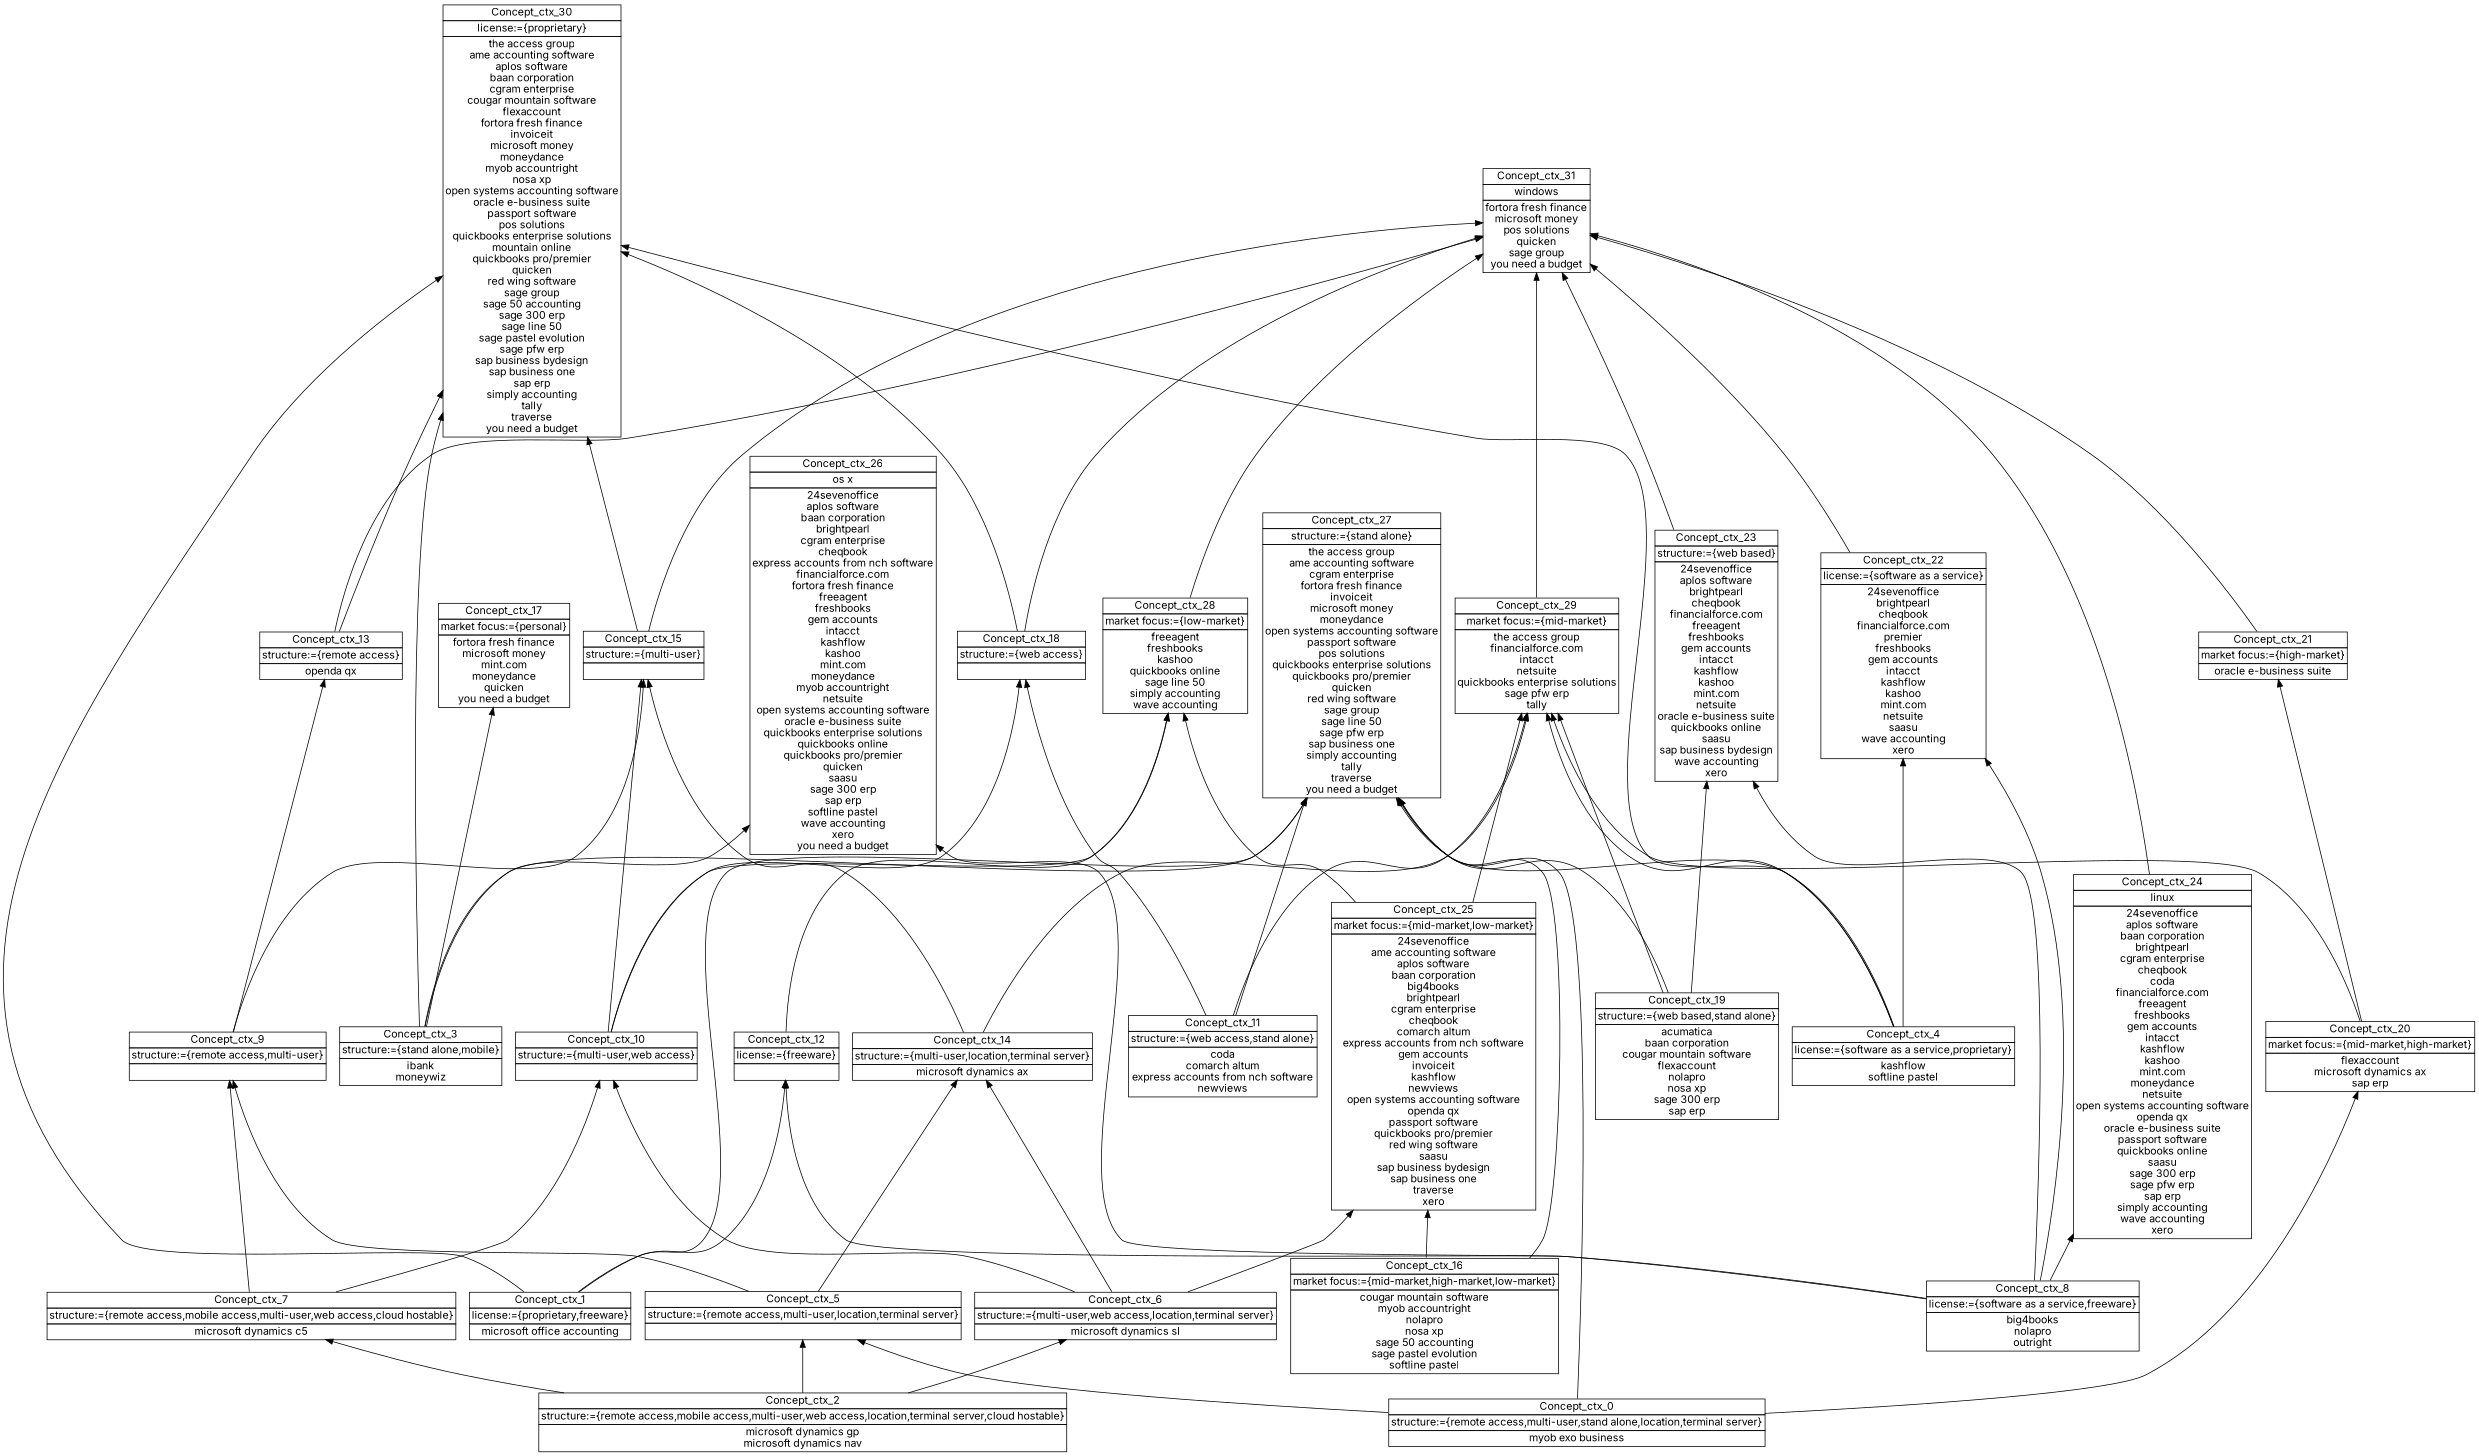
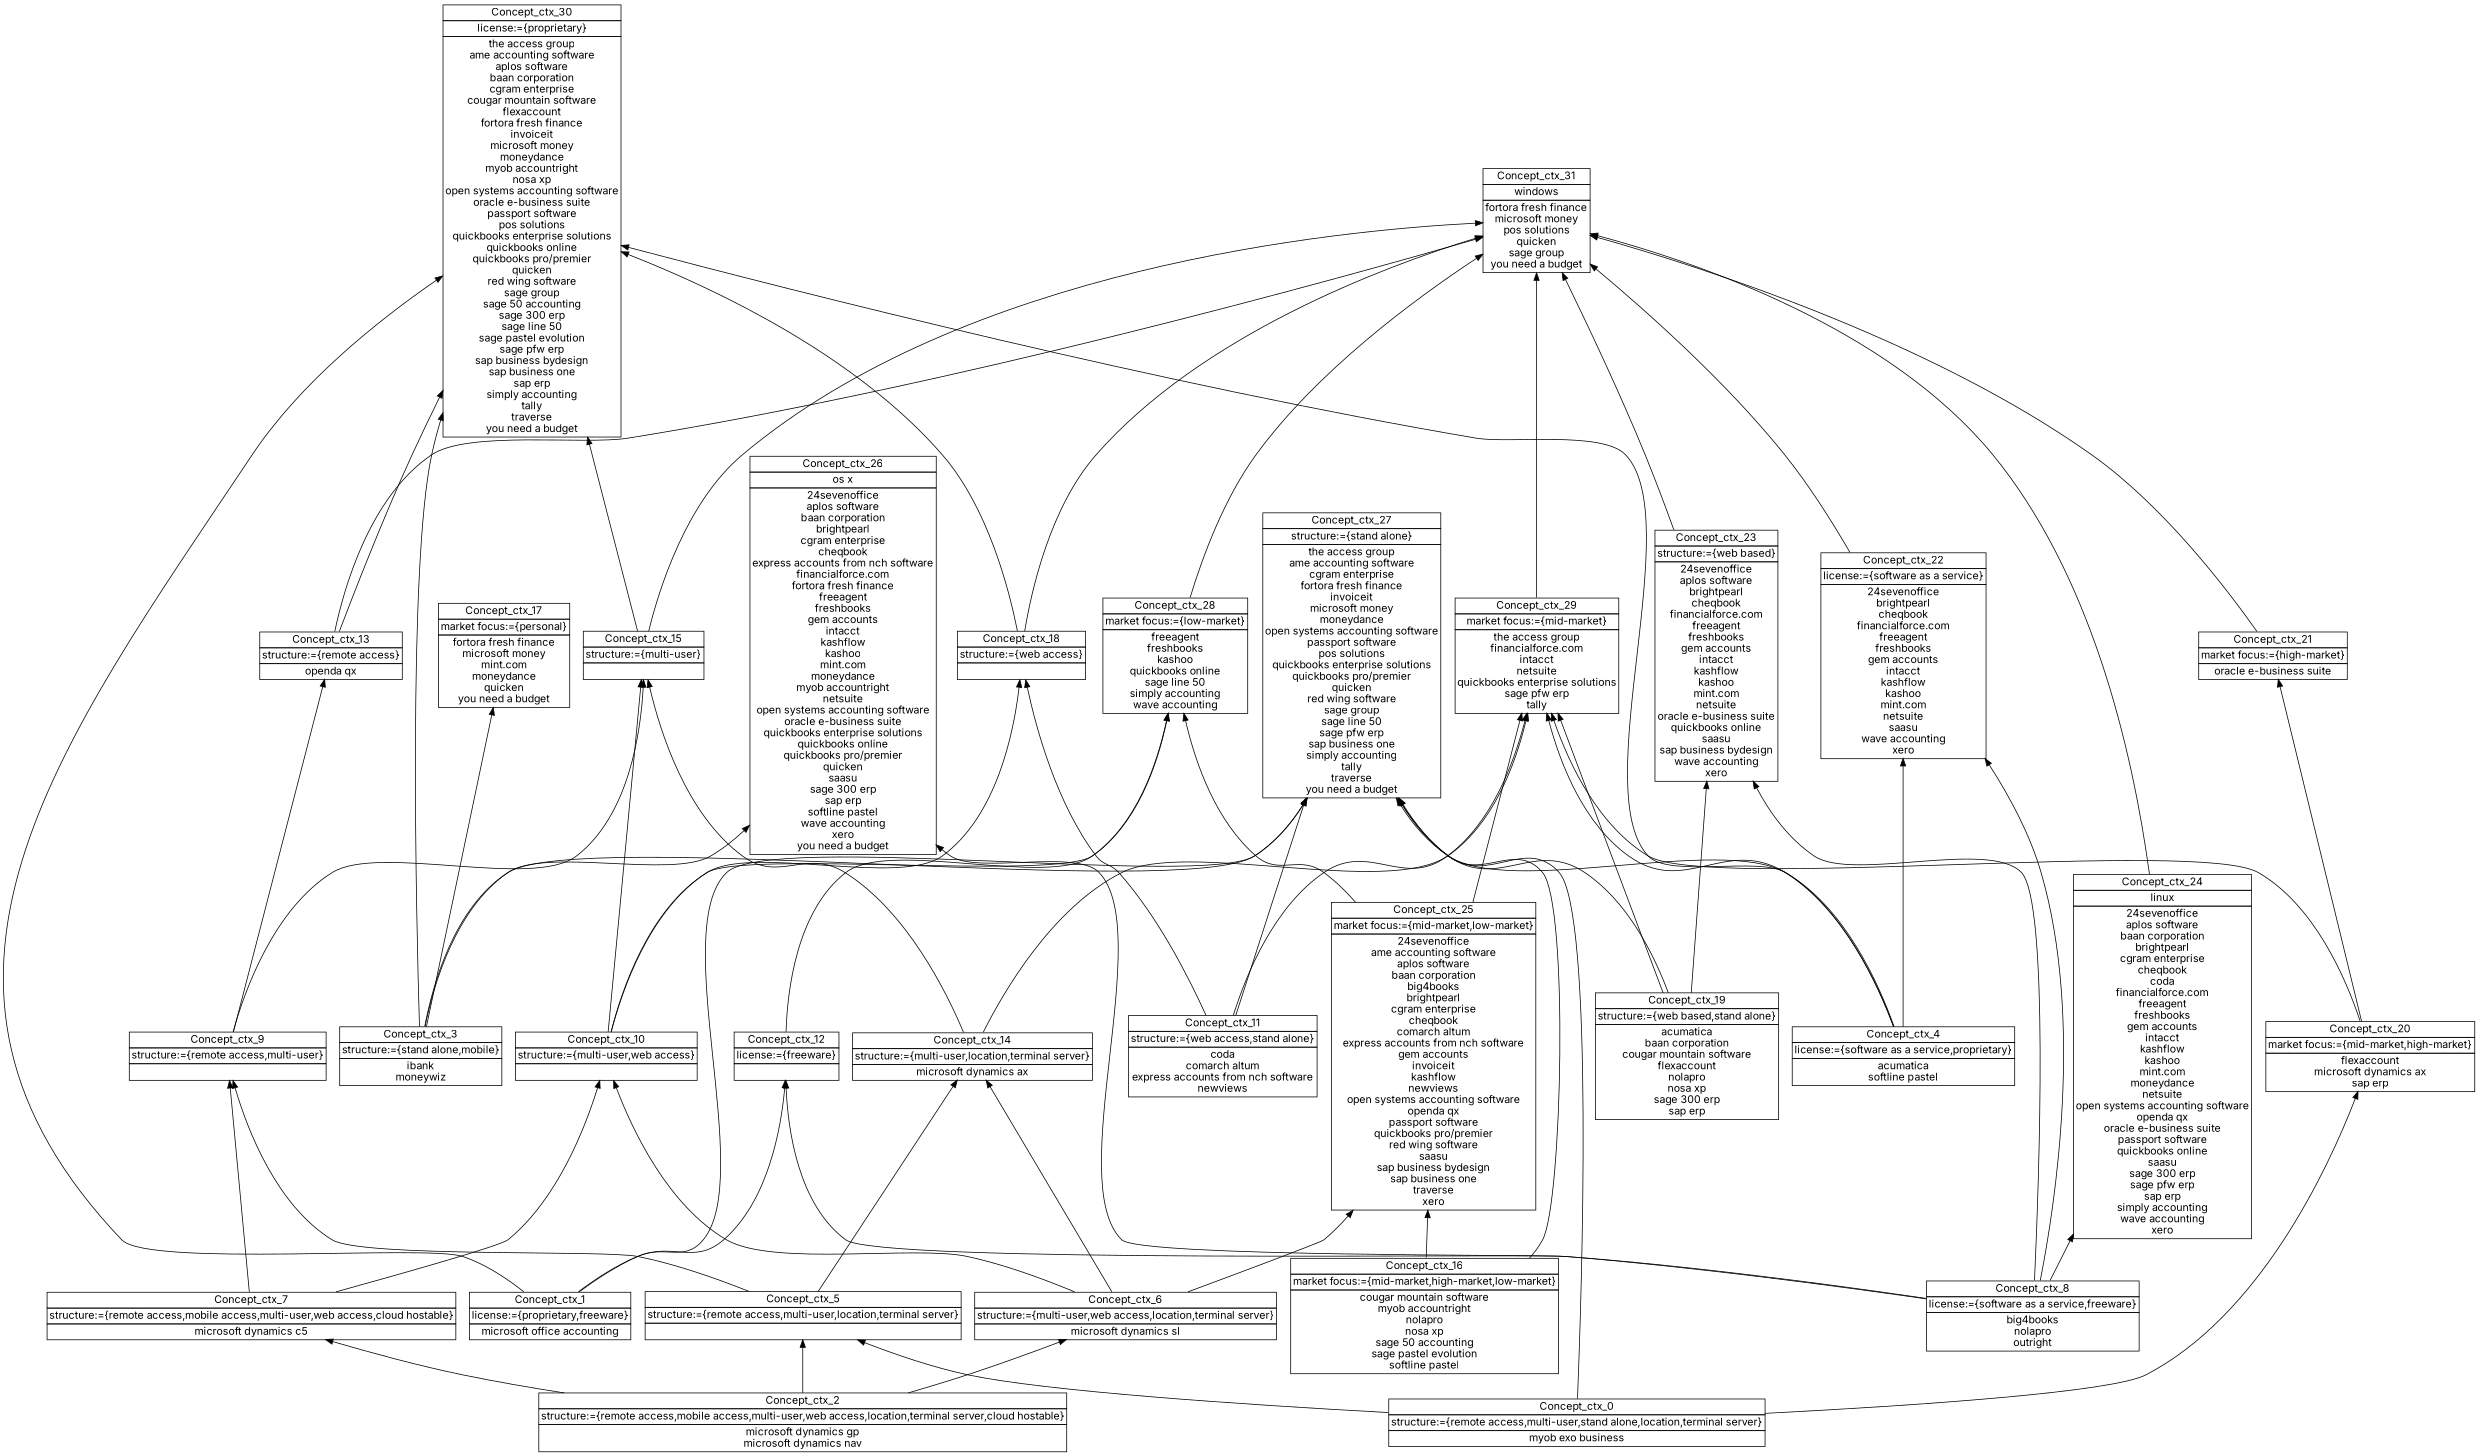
(532, 248) -> (532, 248)
(1903, 637) -> (1903, 637)
(1903, 1066) -> (1903, 1066)
